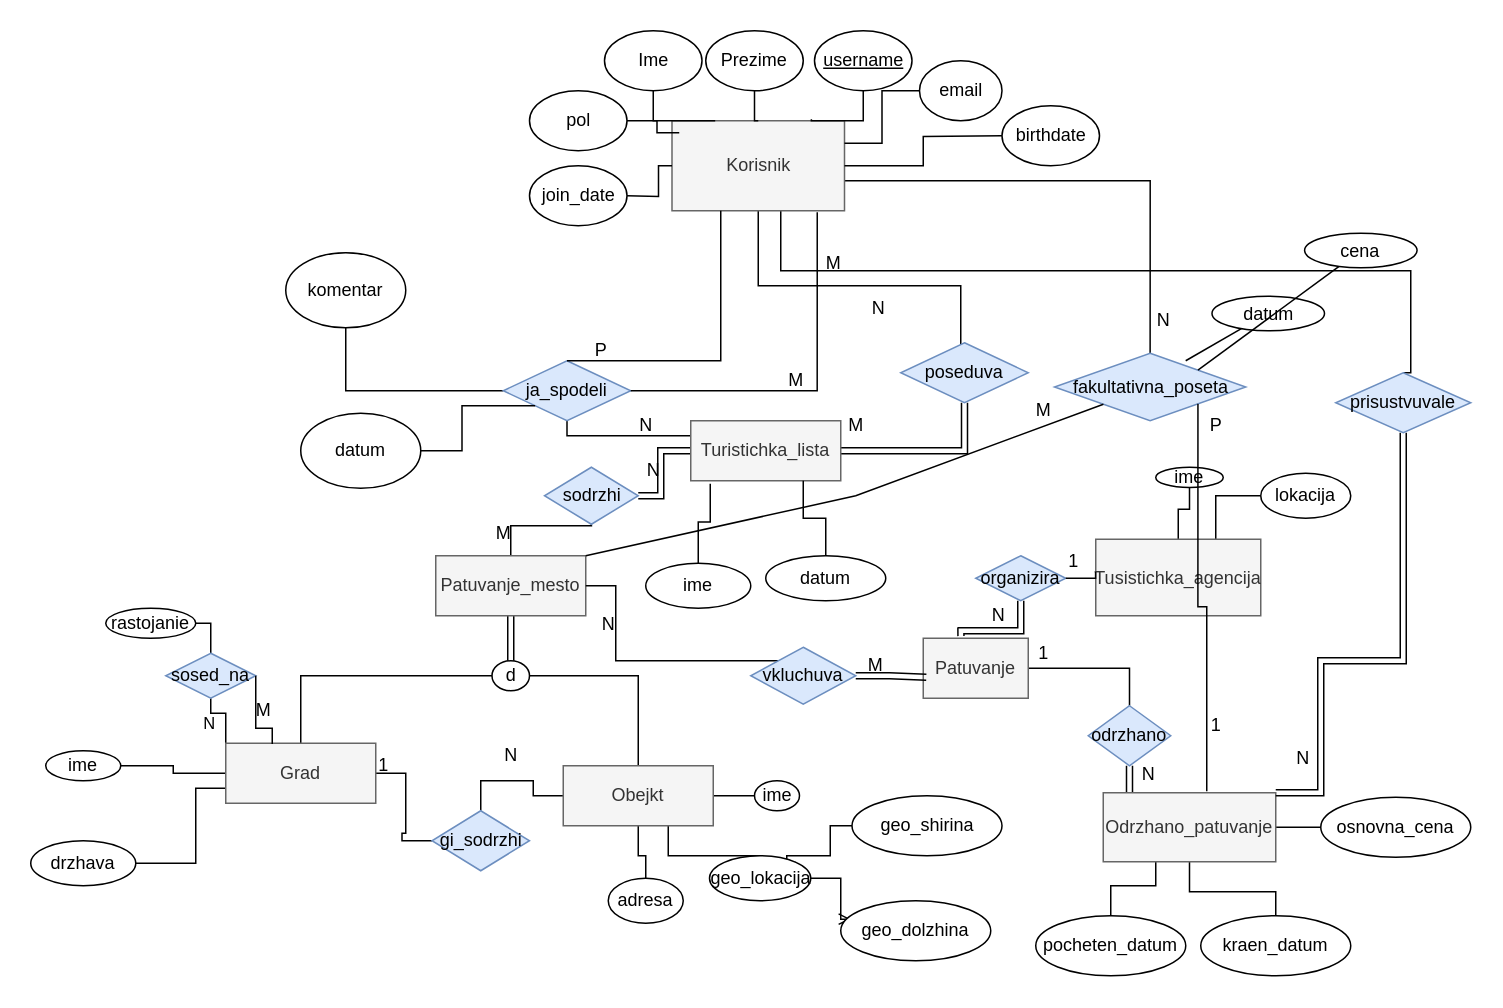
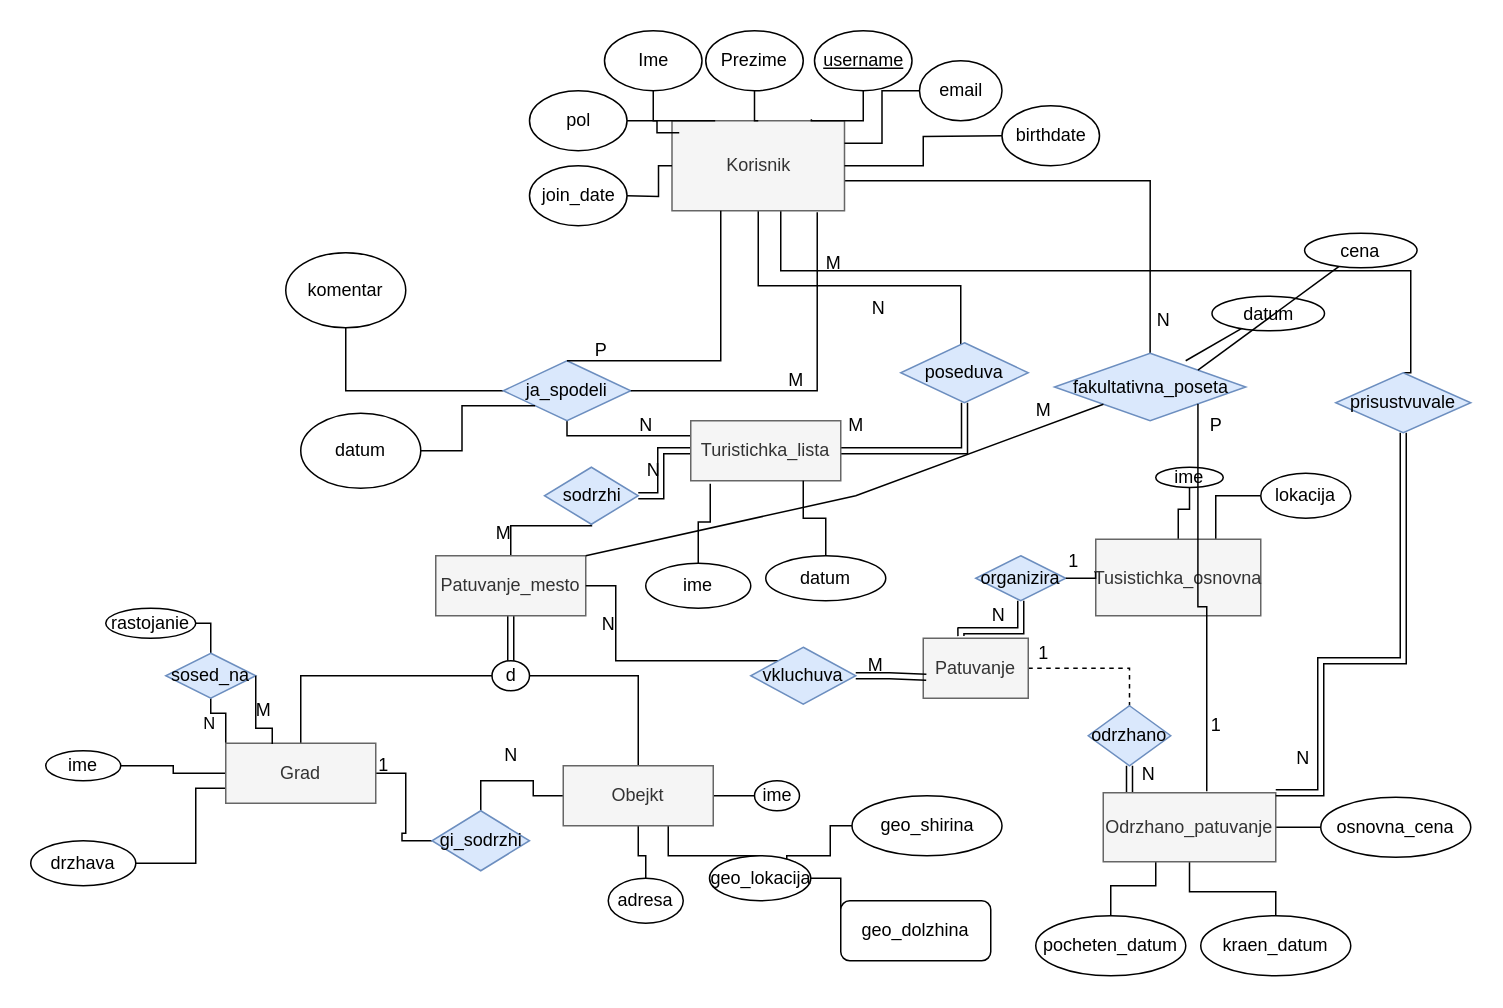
(1178, 578) -> (1178, 578)
(1097, 668) -> (1097, 668)
(841, 912) -> (841, 914)
(916, 931) -> (916, 931)
